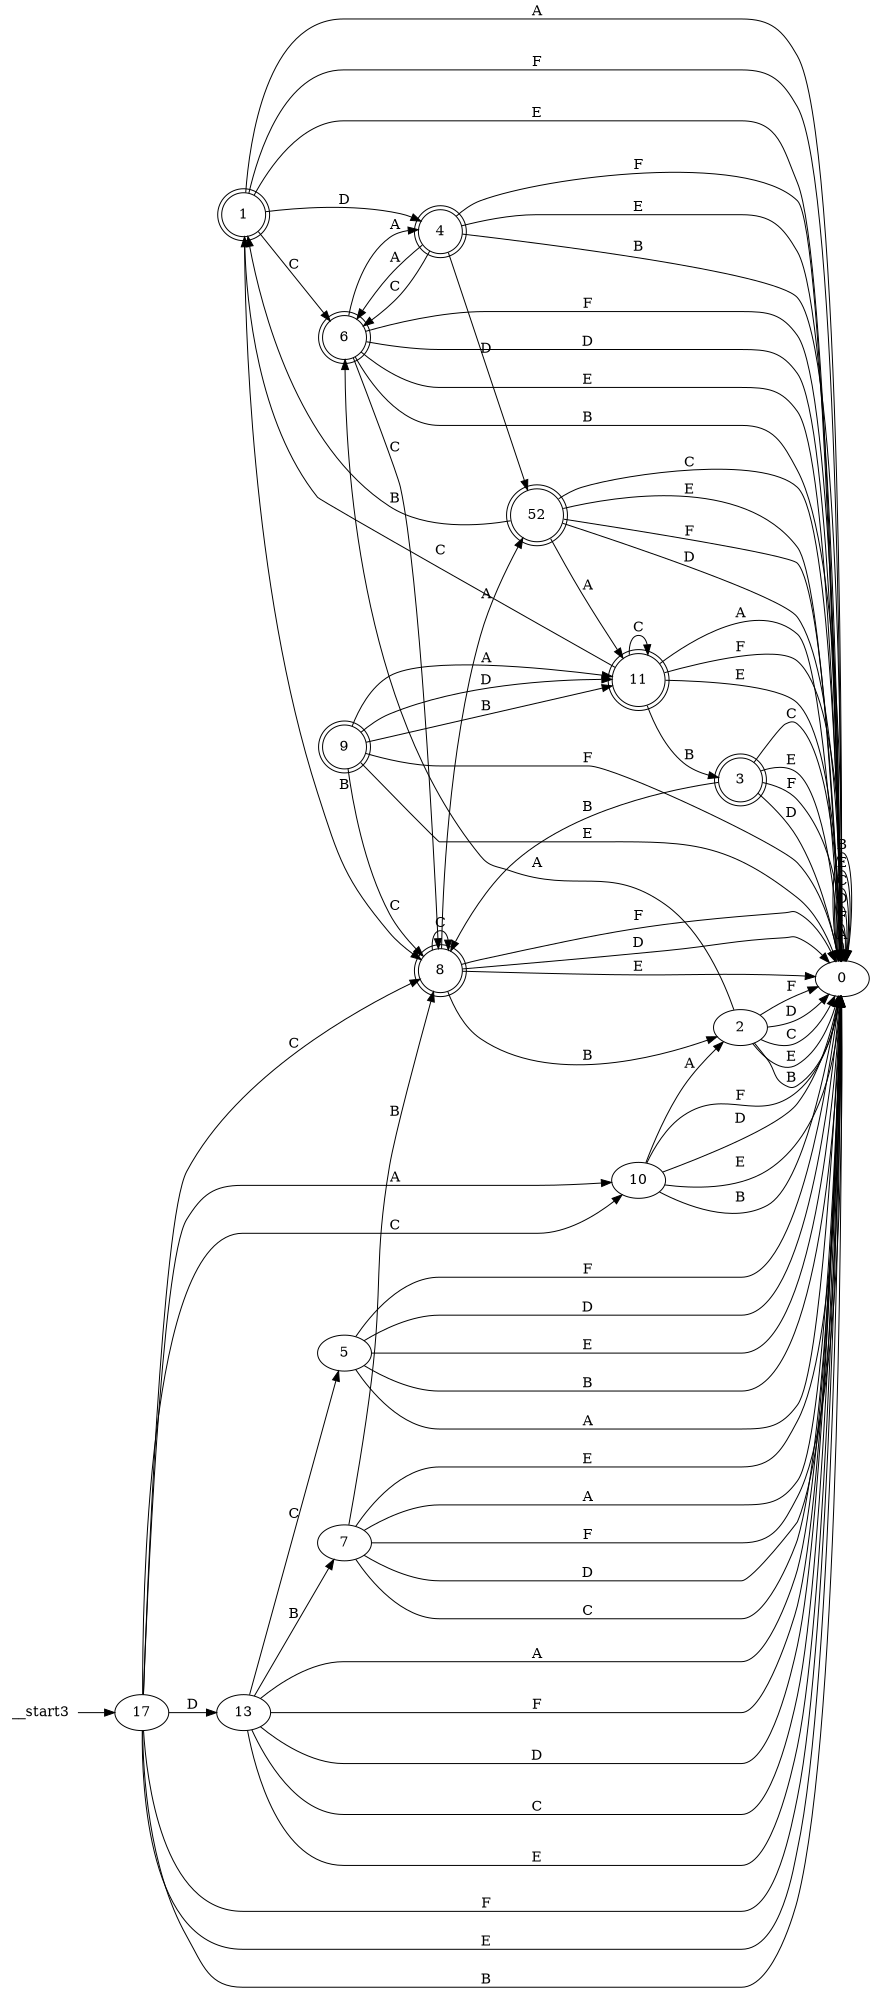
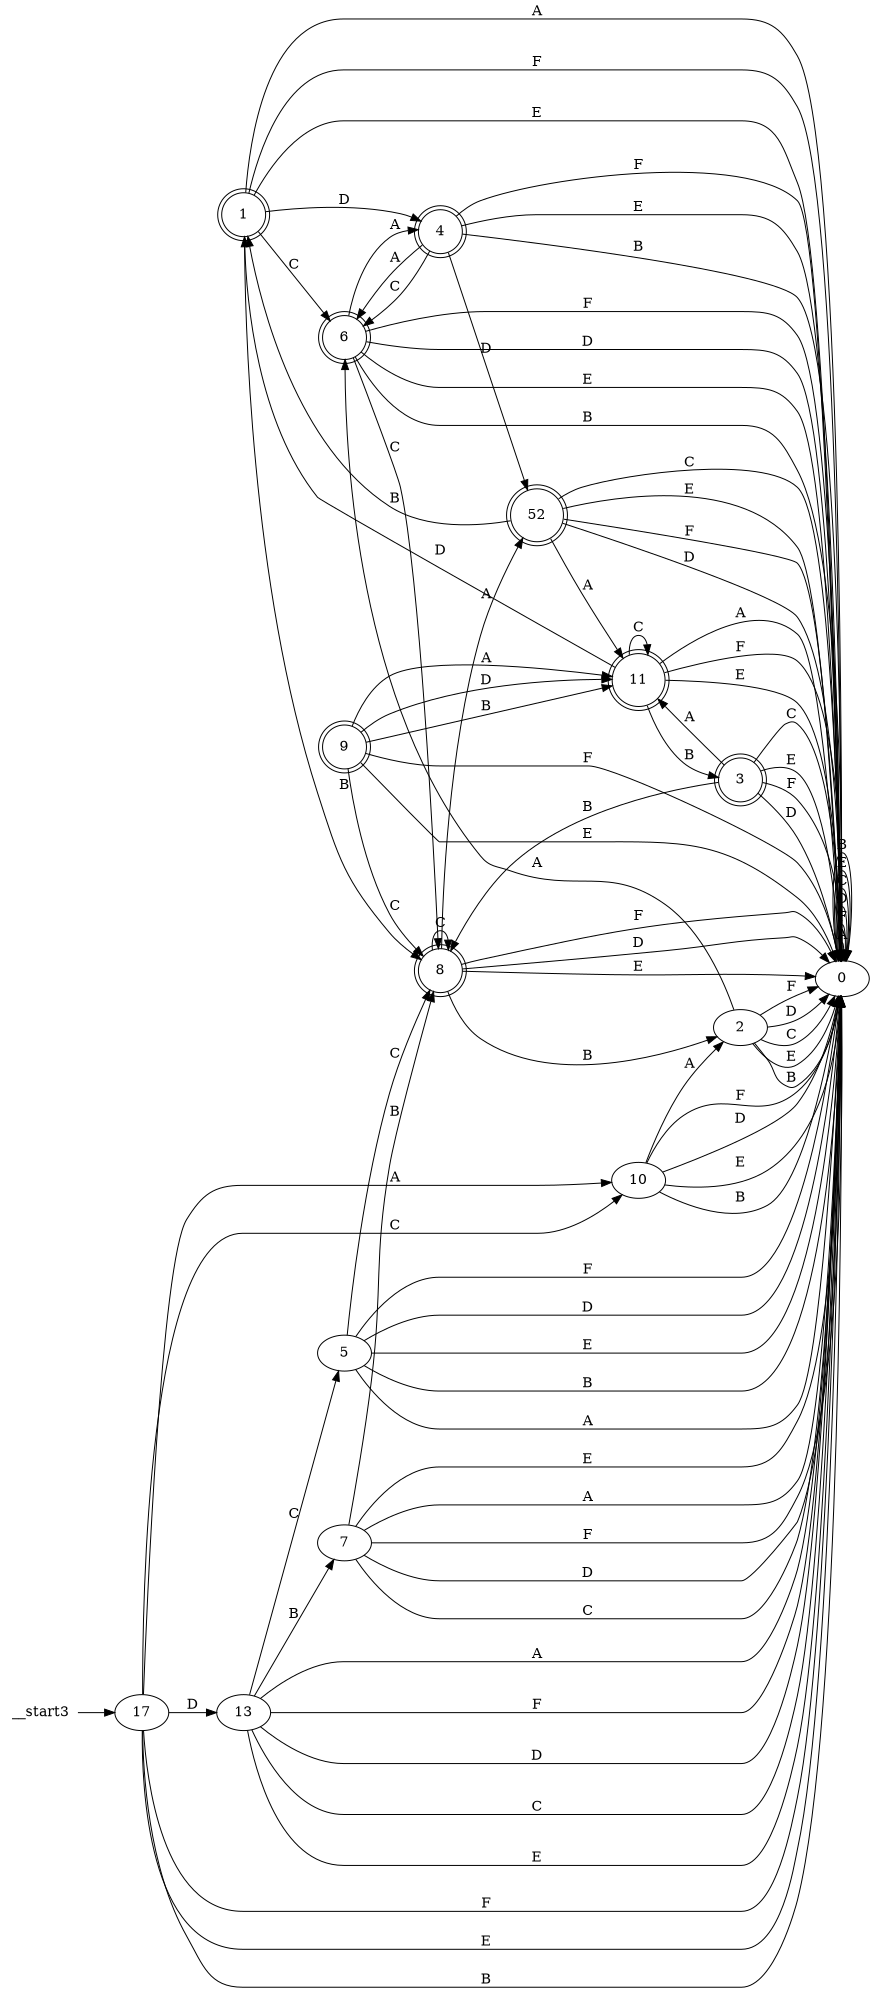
(440, 551) -> (440, 551)
none -> (695, 736)
(172, 1243) -> (373, 1164)
